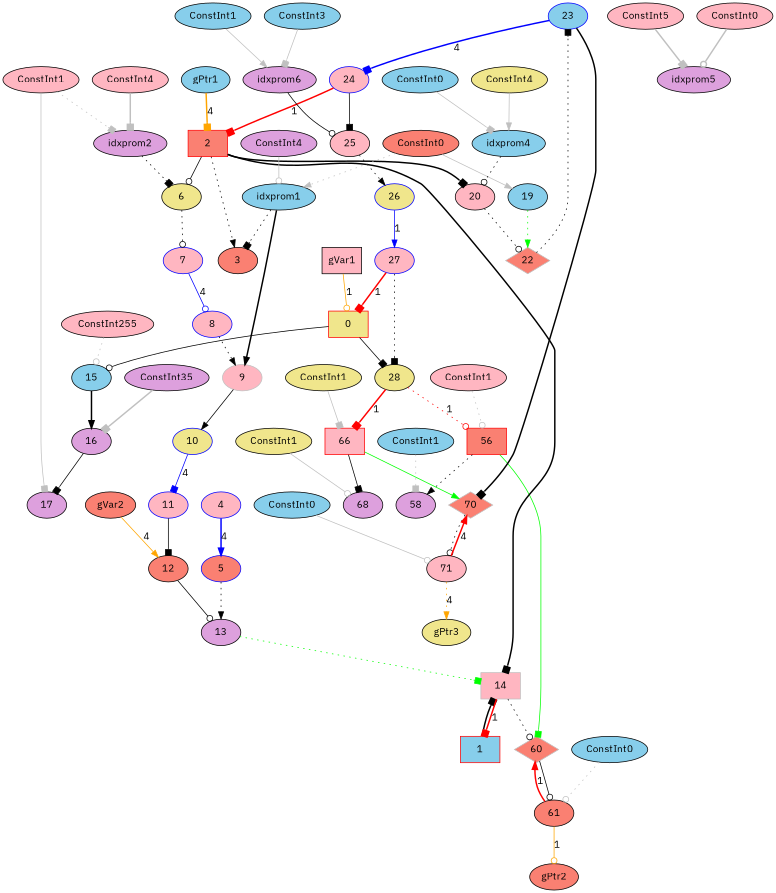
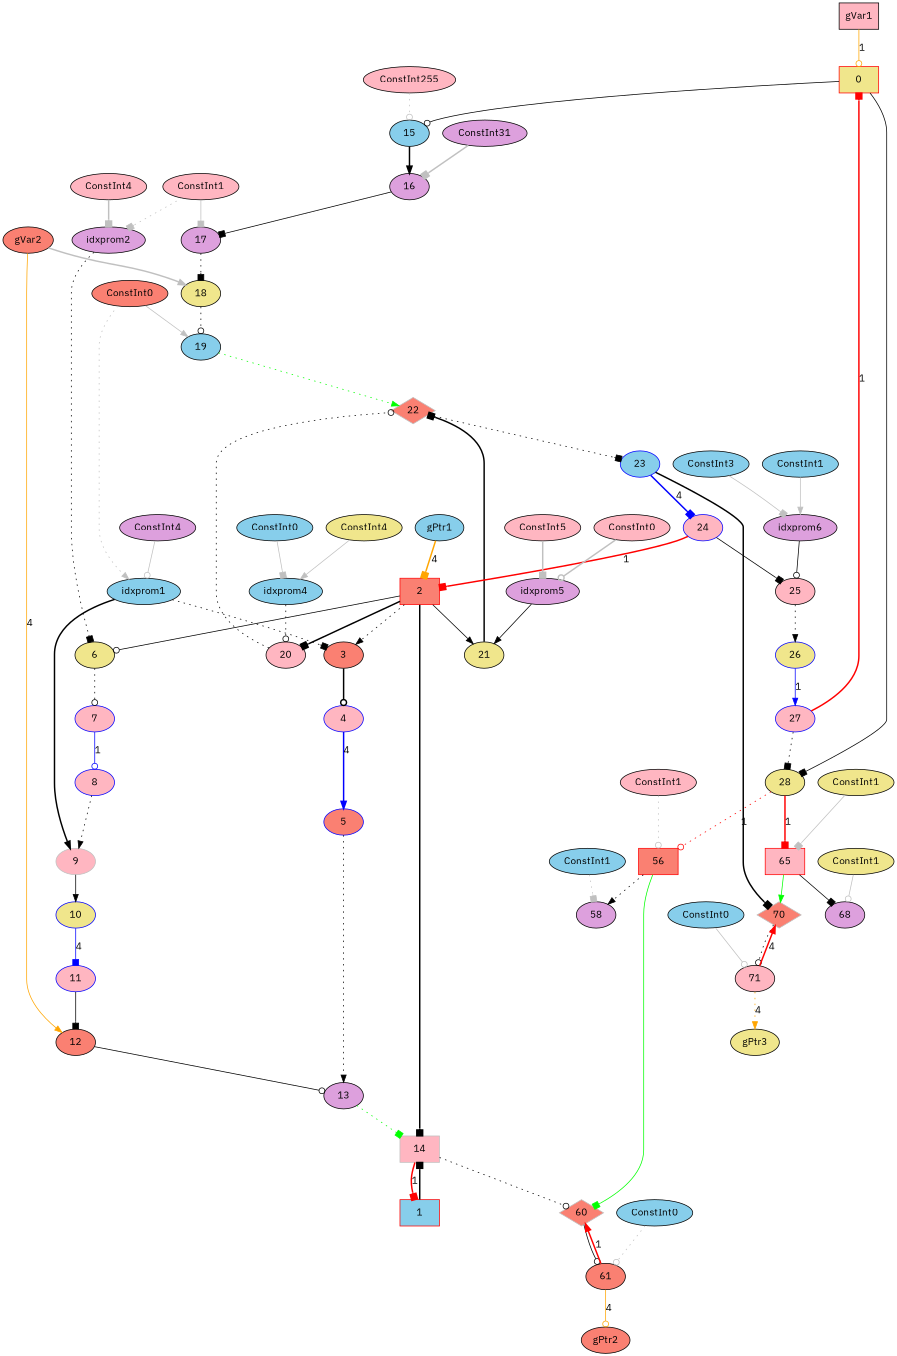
(203, 292) -> (98, 751)
none -> (201, 294)
(167, 378) -> (485, 133)
(345, 441) -> (785, 861)
none -> (484, 655)
none -> (344, 684)
(557, 845) -> (609, 1308)
